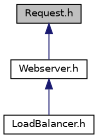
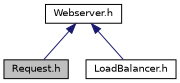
(49, 47) -> (56, 45)
